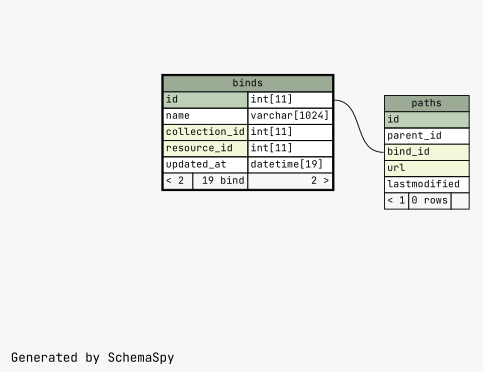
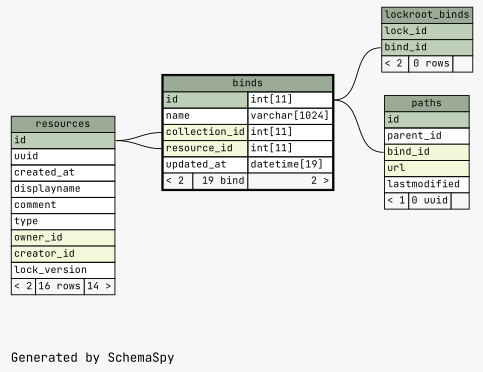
none -> (427, 40)
(430, 201) -> (430, 201)
none -> (63, 206)
